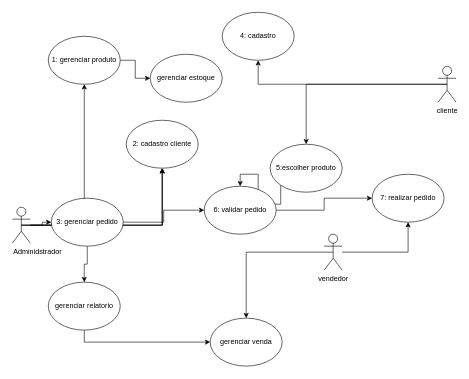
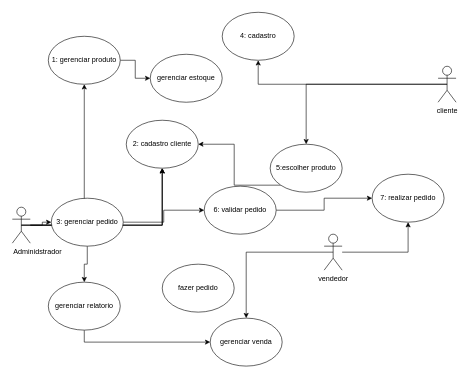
(240, 176) -> (237, 185)
none -> (198, 288)
